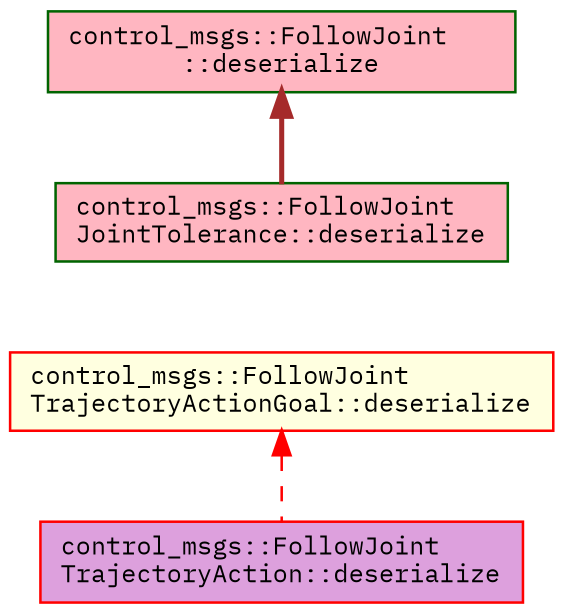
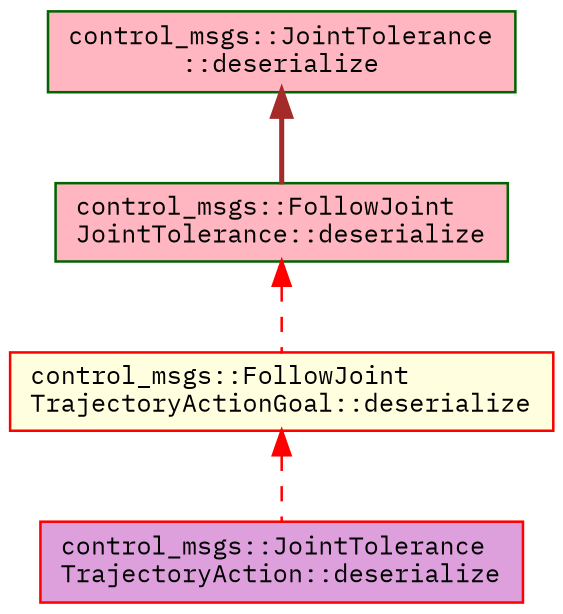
(282, 52) -> (282, 52)
none -> (282, 320)
(282, 562) -> (282, 562)
